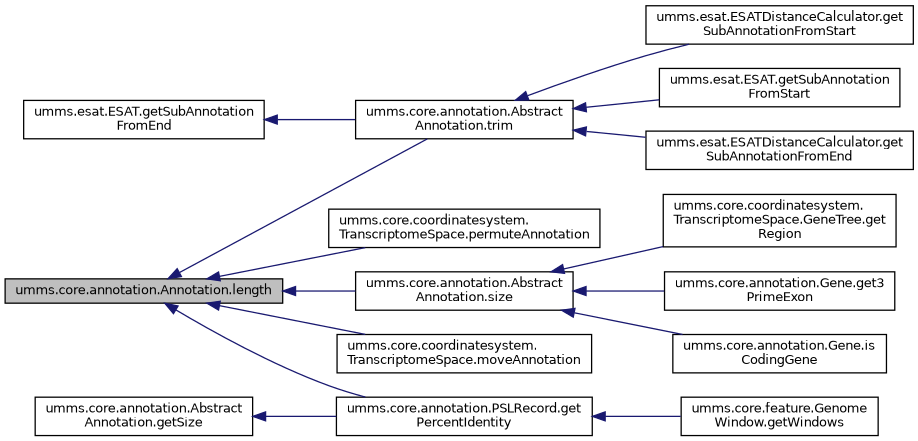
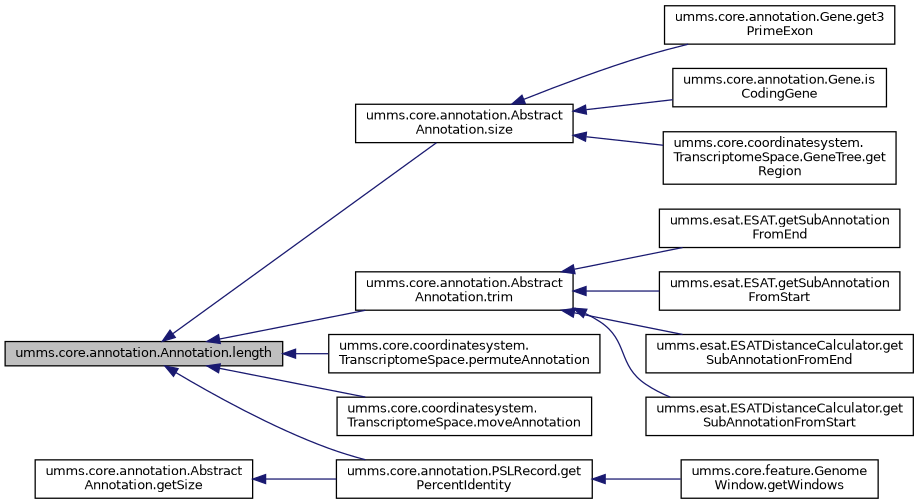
(316, 120) -> (628, 258)
